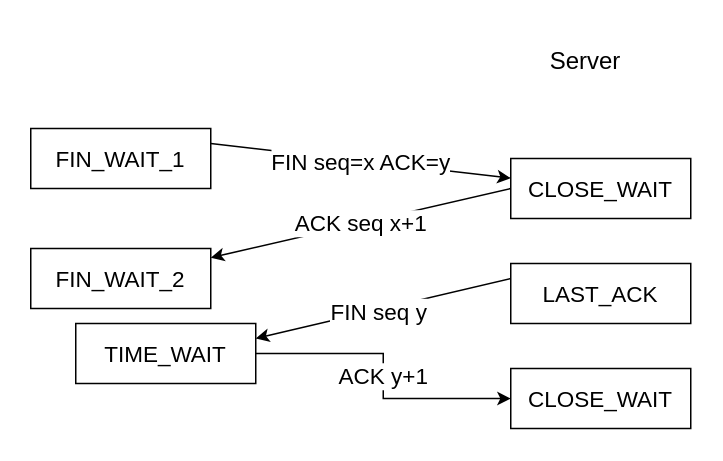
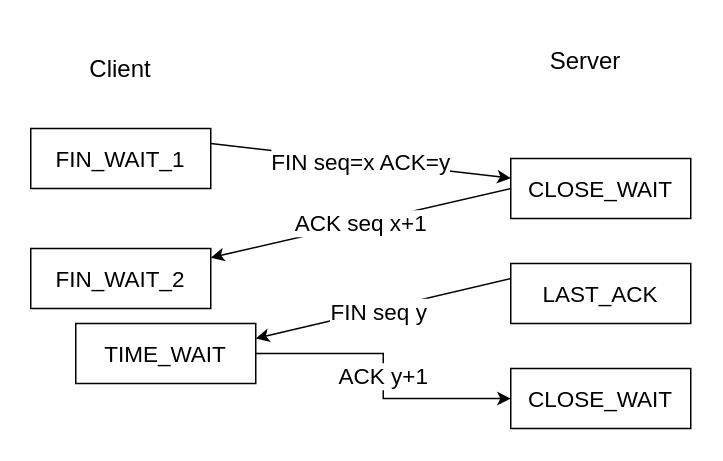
none -> (121, 68)
